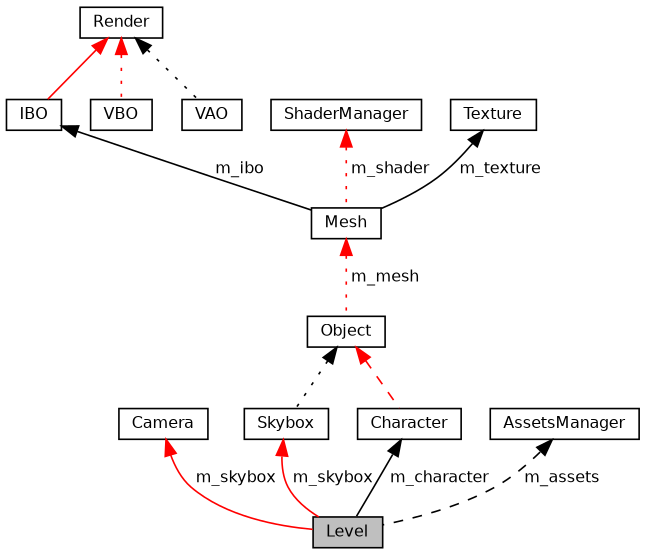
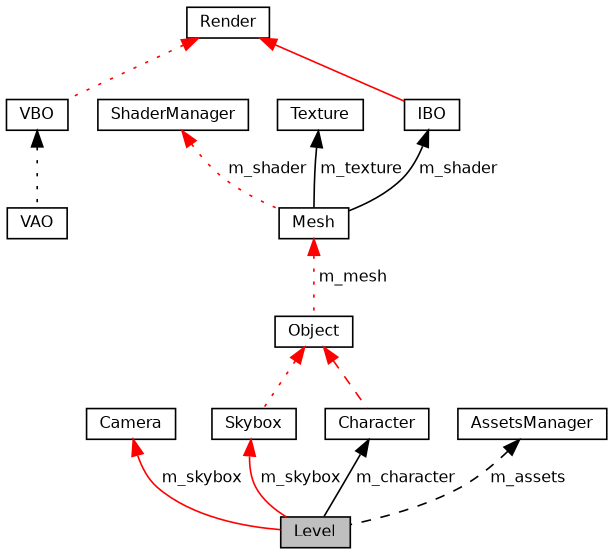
(173, 75) -> (37, 177)
(238, 169) -> (456, 169)
(312, 385) -> (279, 385)
